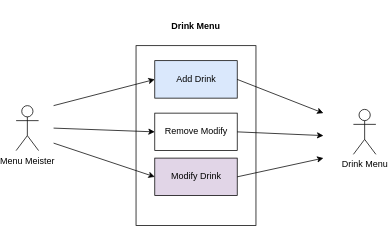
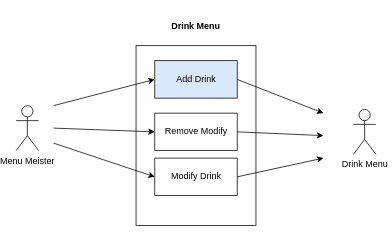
(196, 177) -> (196, 177)
